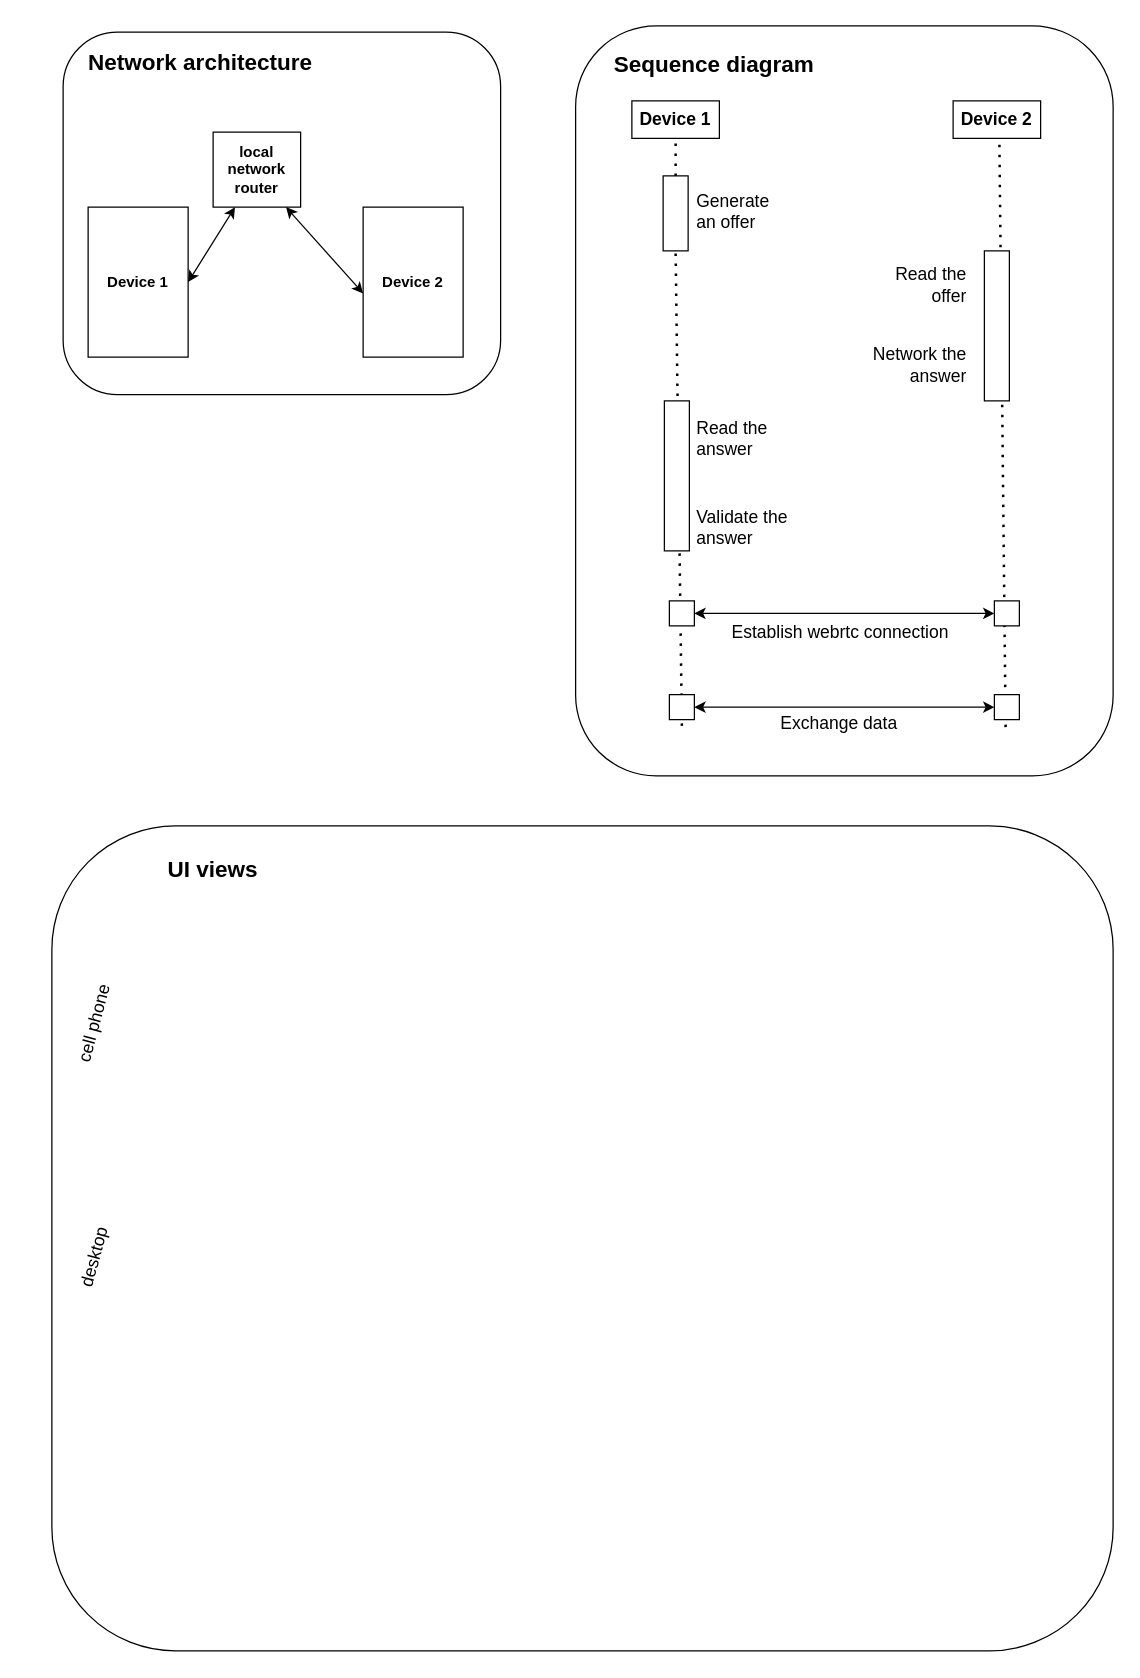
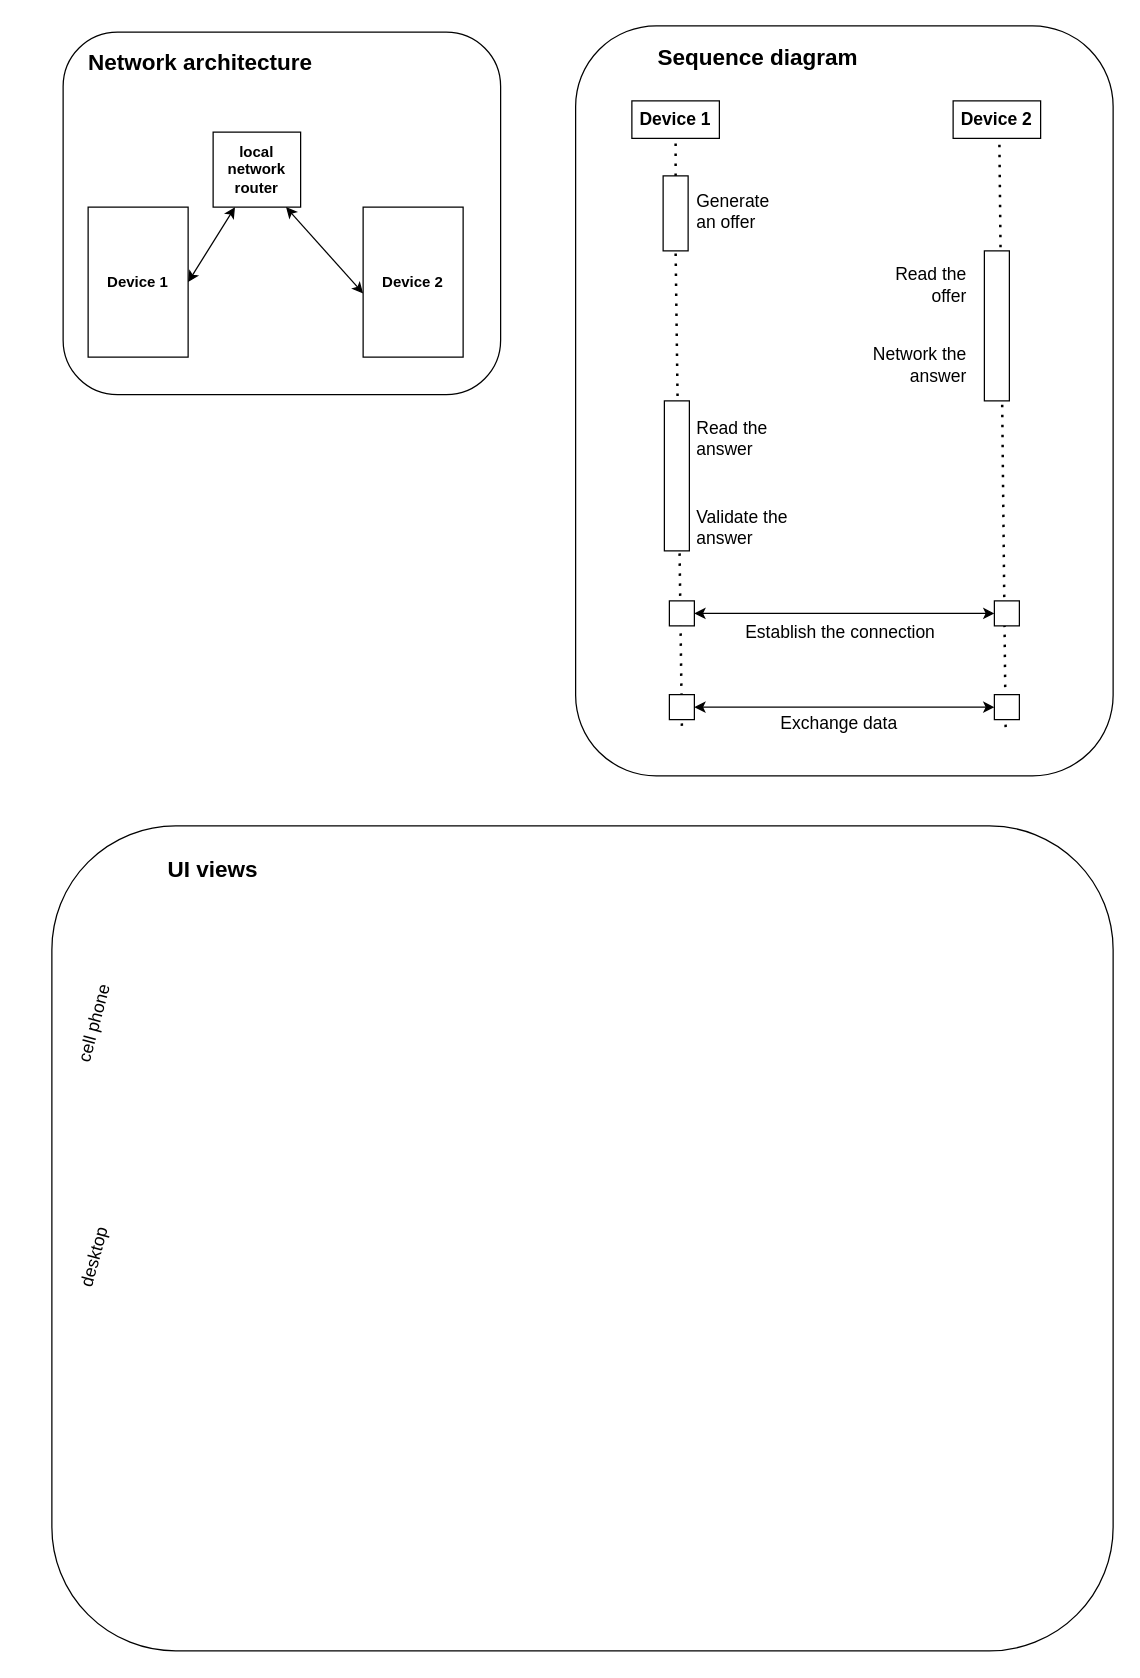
(714, 64) -> (758, 58)
(841, 632) -> (841, 632)
